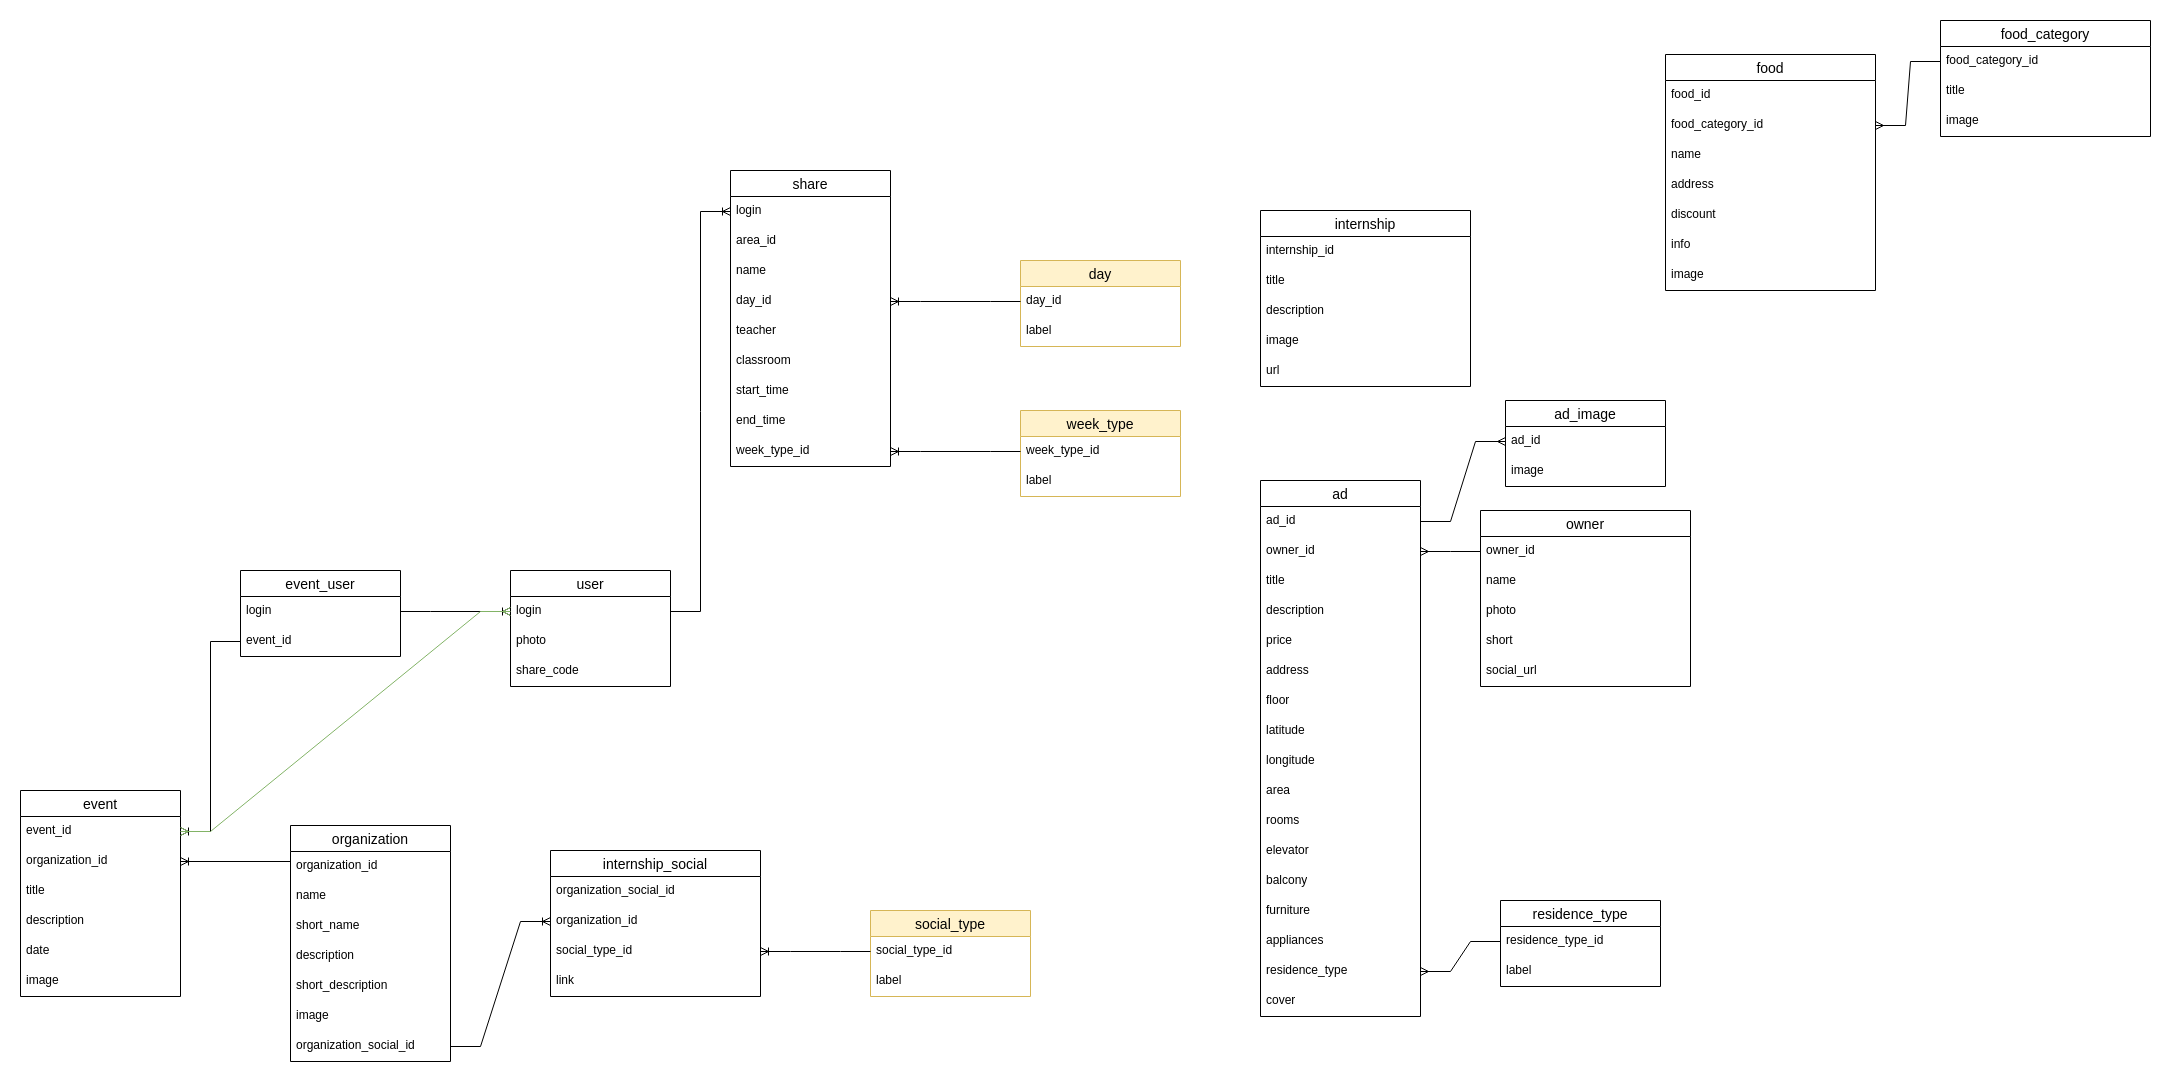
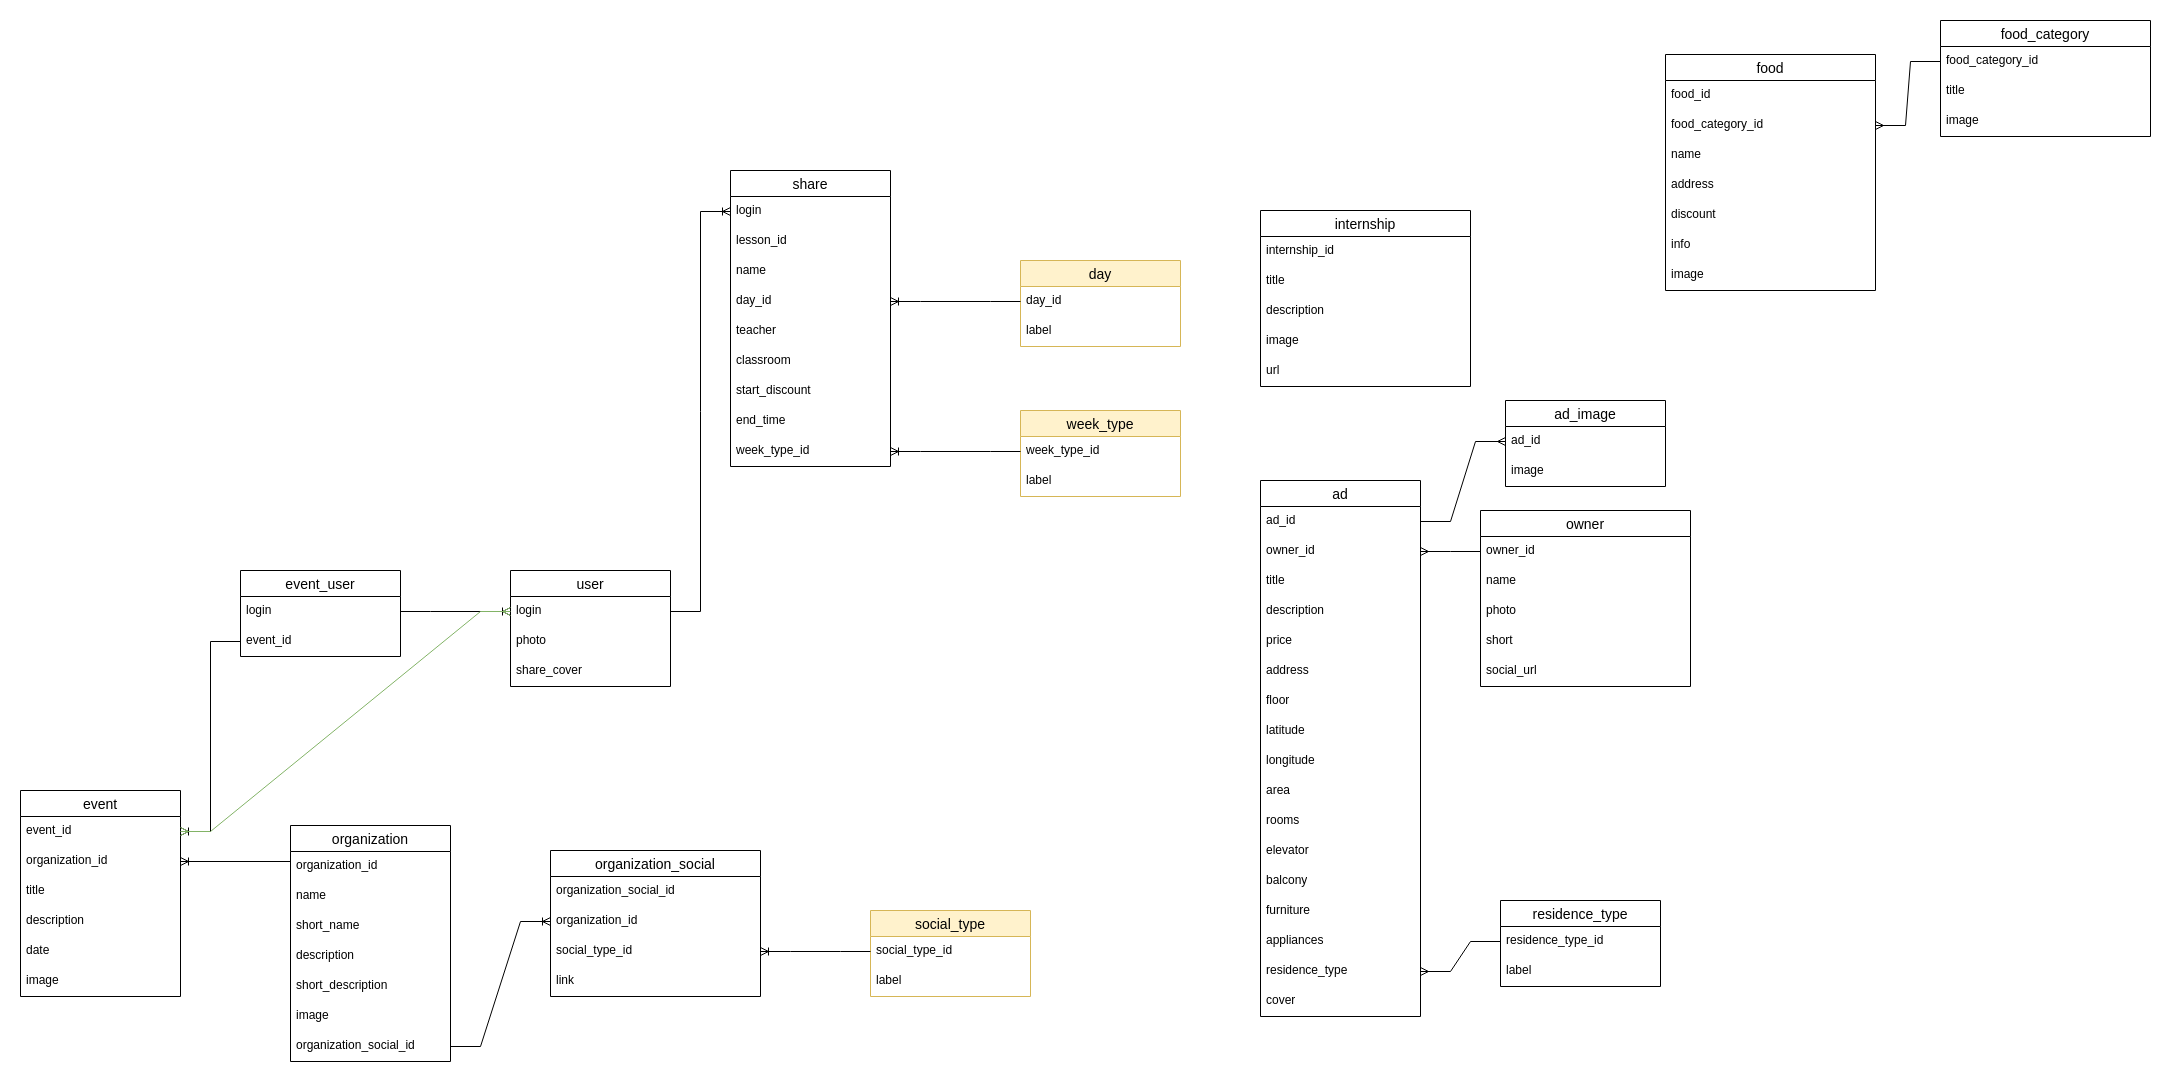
(758, 241) -> (764, 241)
(769, 391) -> (782, 391)
(550, 671) -> (553, 671)
(655, 864) -> (655, 864)
